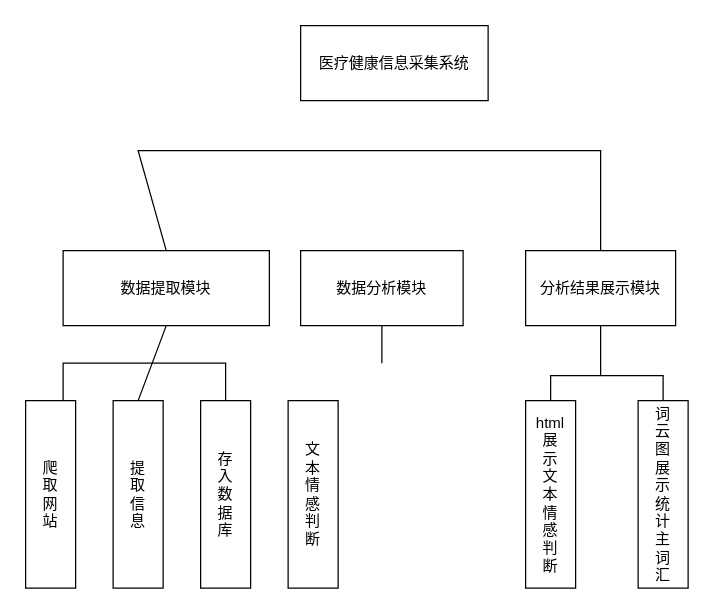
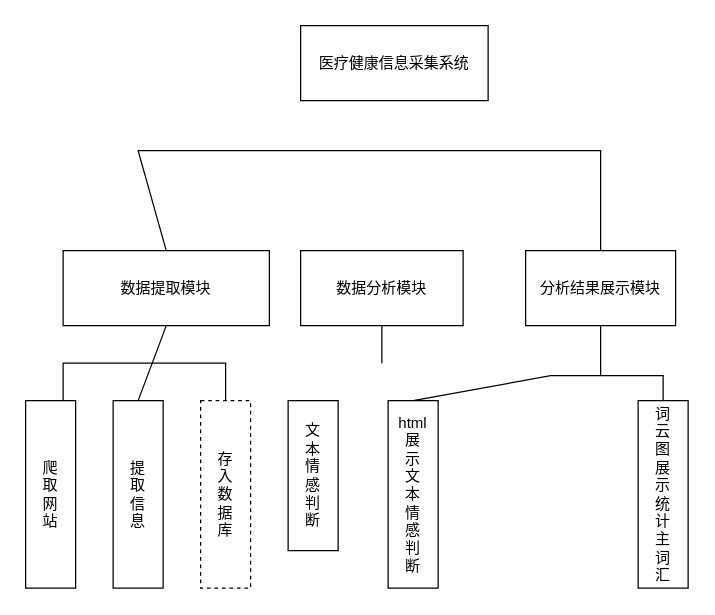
(226, 494) -> (226, 494)
(313, 494) -> (313, 476)
(551, 494) -> (413, 494)
